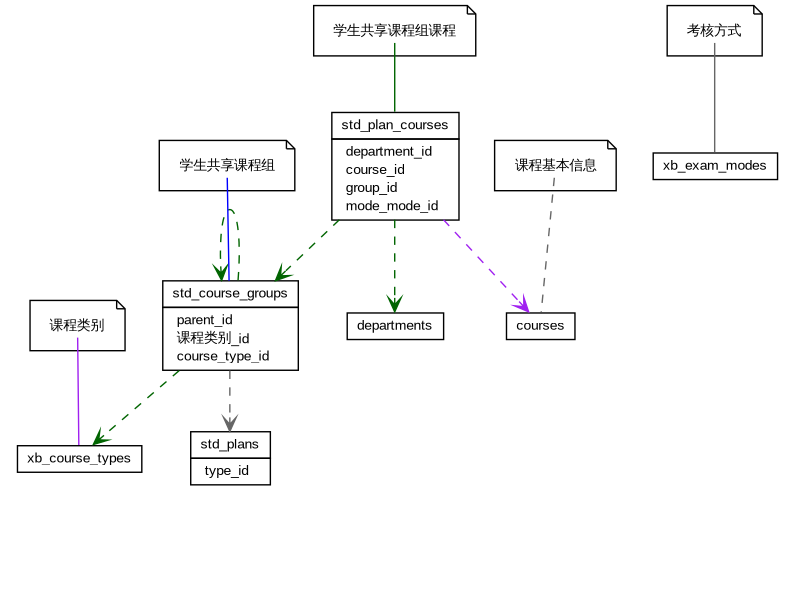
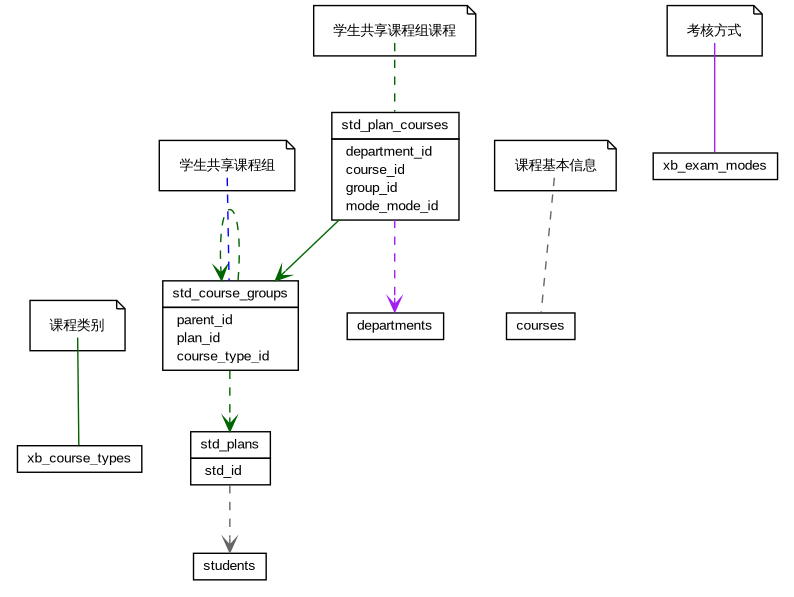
(395, 77) -> (395, 77)
(715, 98) -> (715, 98)
(228, 229) -> (228, 229)
(313, 245) -> (313, 245)
(395, 259) -> (395, 259)
(481, 260) -> none
(211, 338) -> (196, 338)
(78, 391) -> (78, 391)
(230, 394) -> (230, 394)
(142, 403) -> none
(225, 471) -> (221, 471)
none -> (230, 566)
